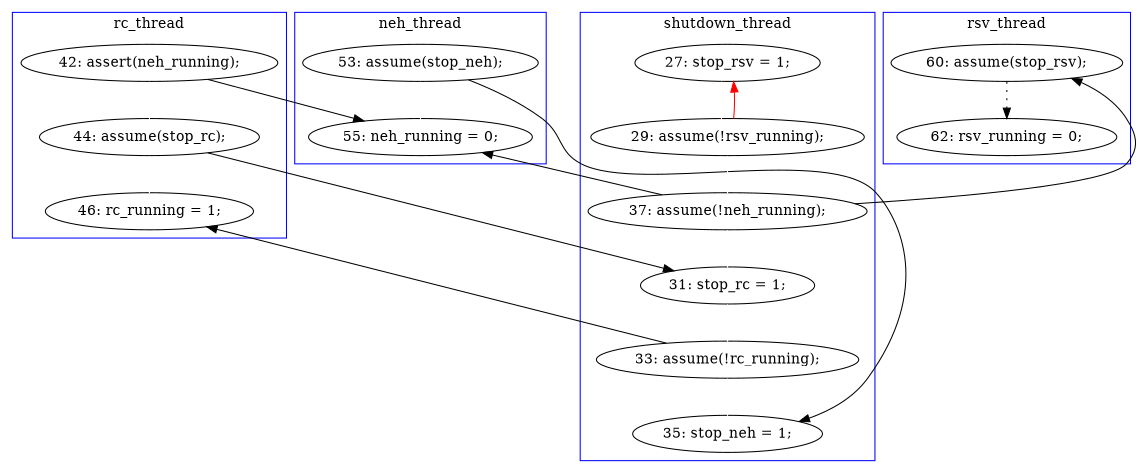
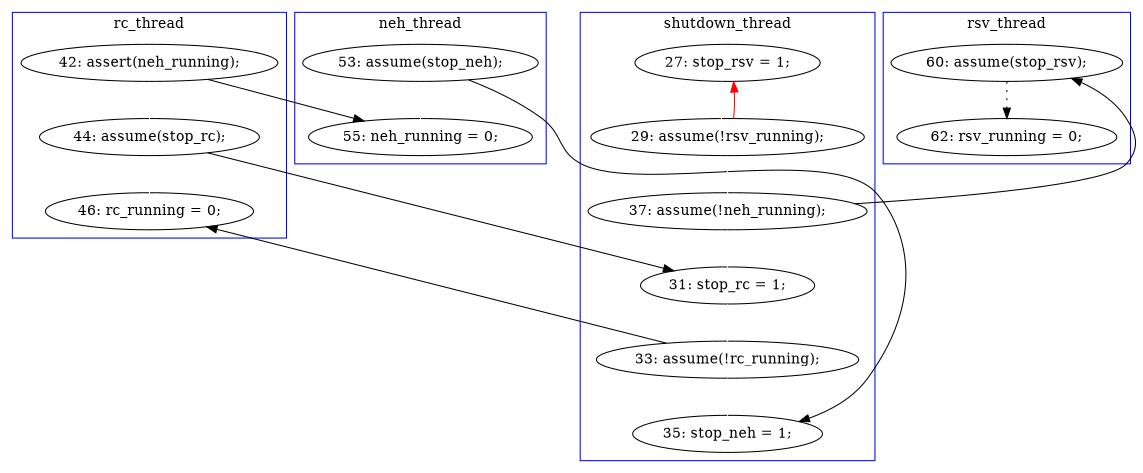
(573, 174) -> none
(149, 211) -> (149, 211)
